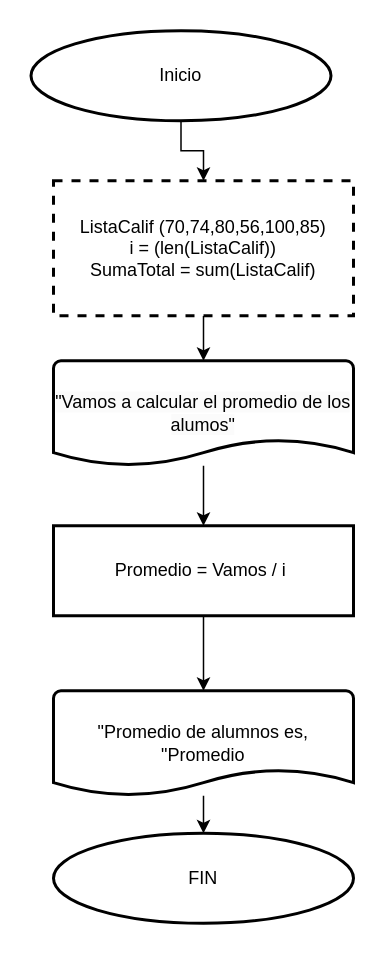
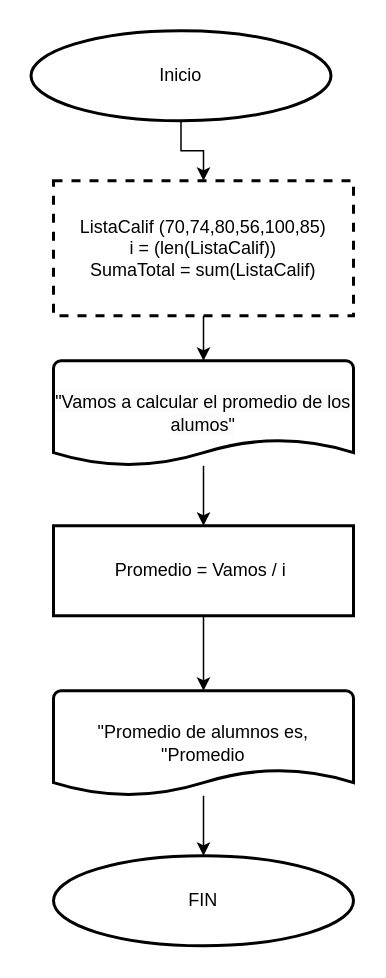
(203, 878) -> (203, 901)
